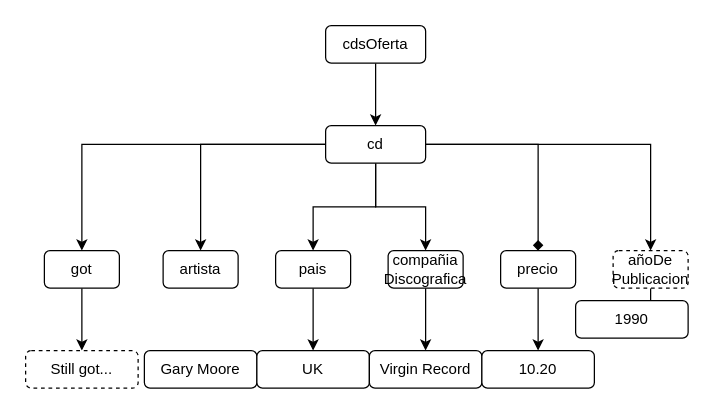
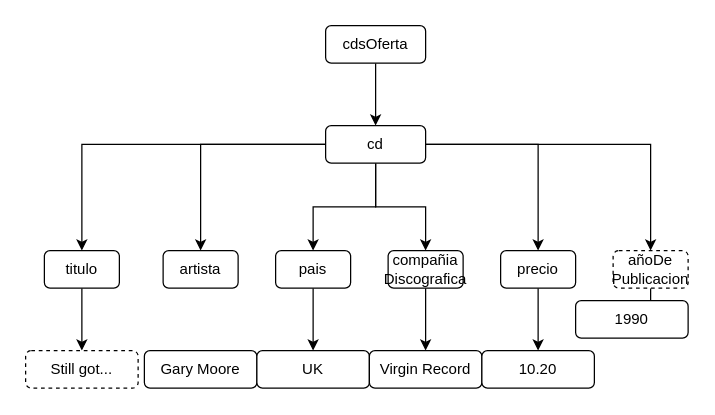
(538, 240) -> (538, 241)
(82, 269) -> (82, 269)
